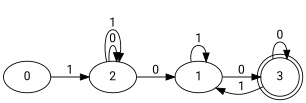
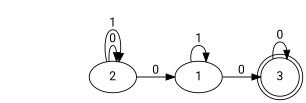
(27, 77) -> none
(244, 94) -> none
